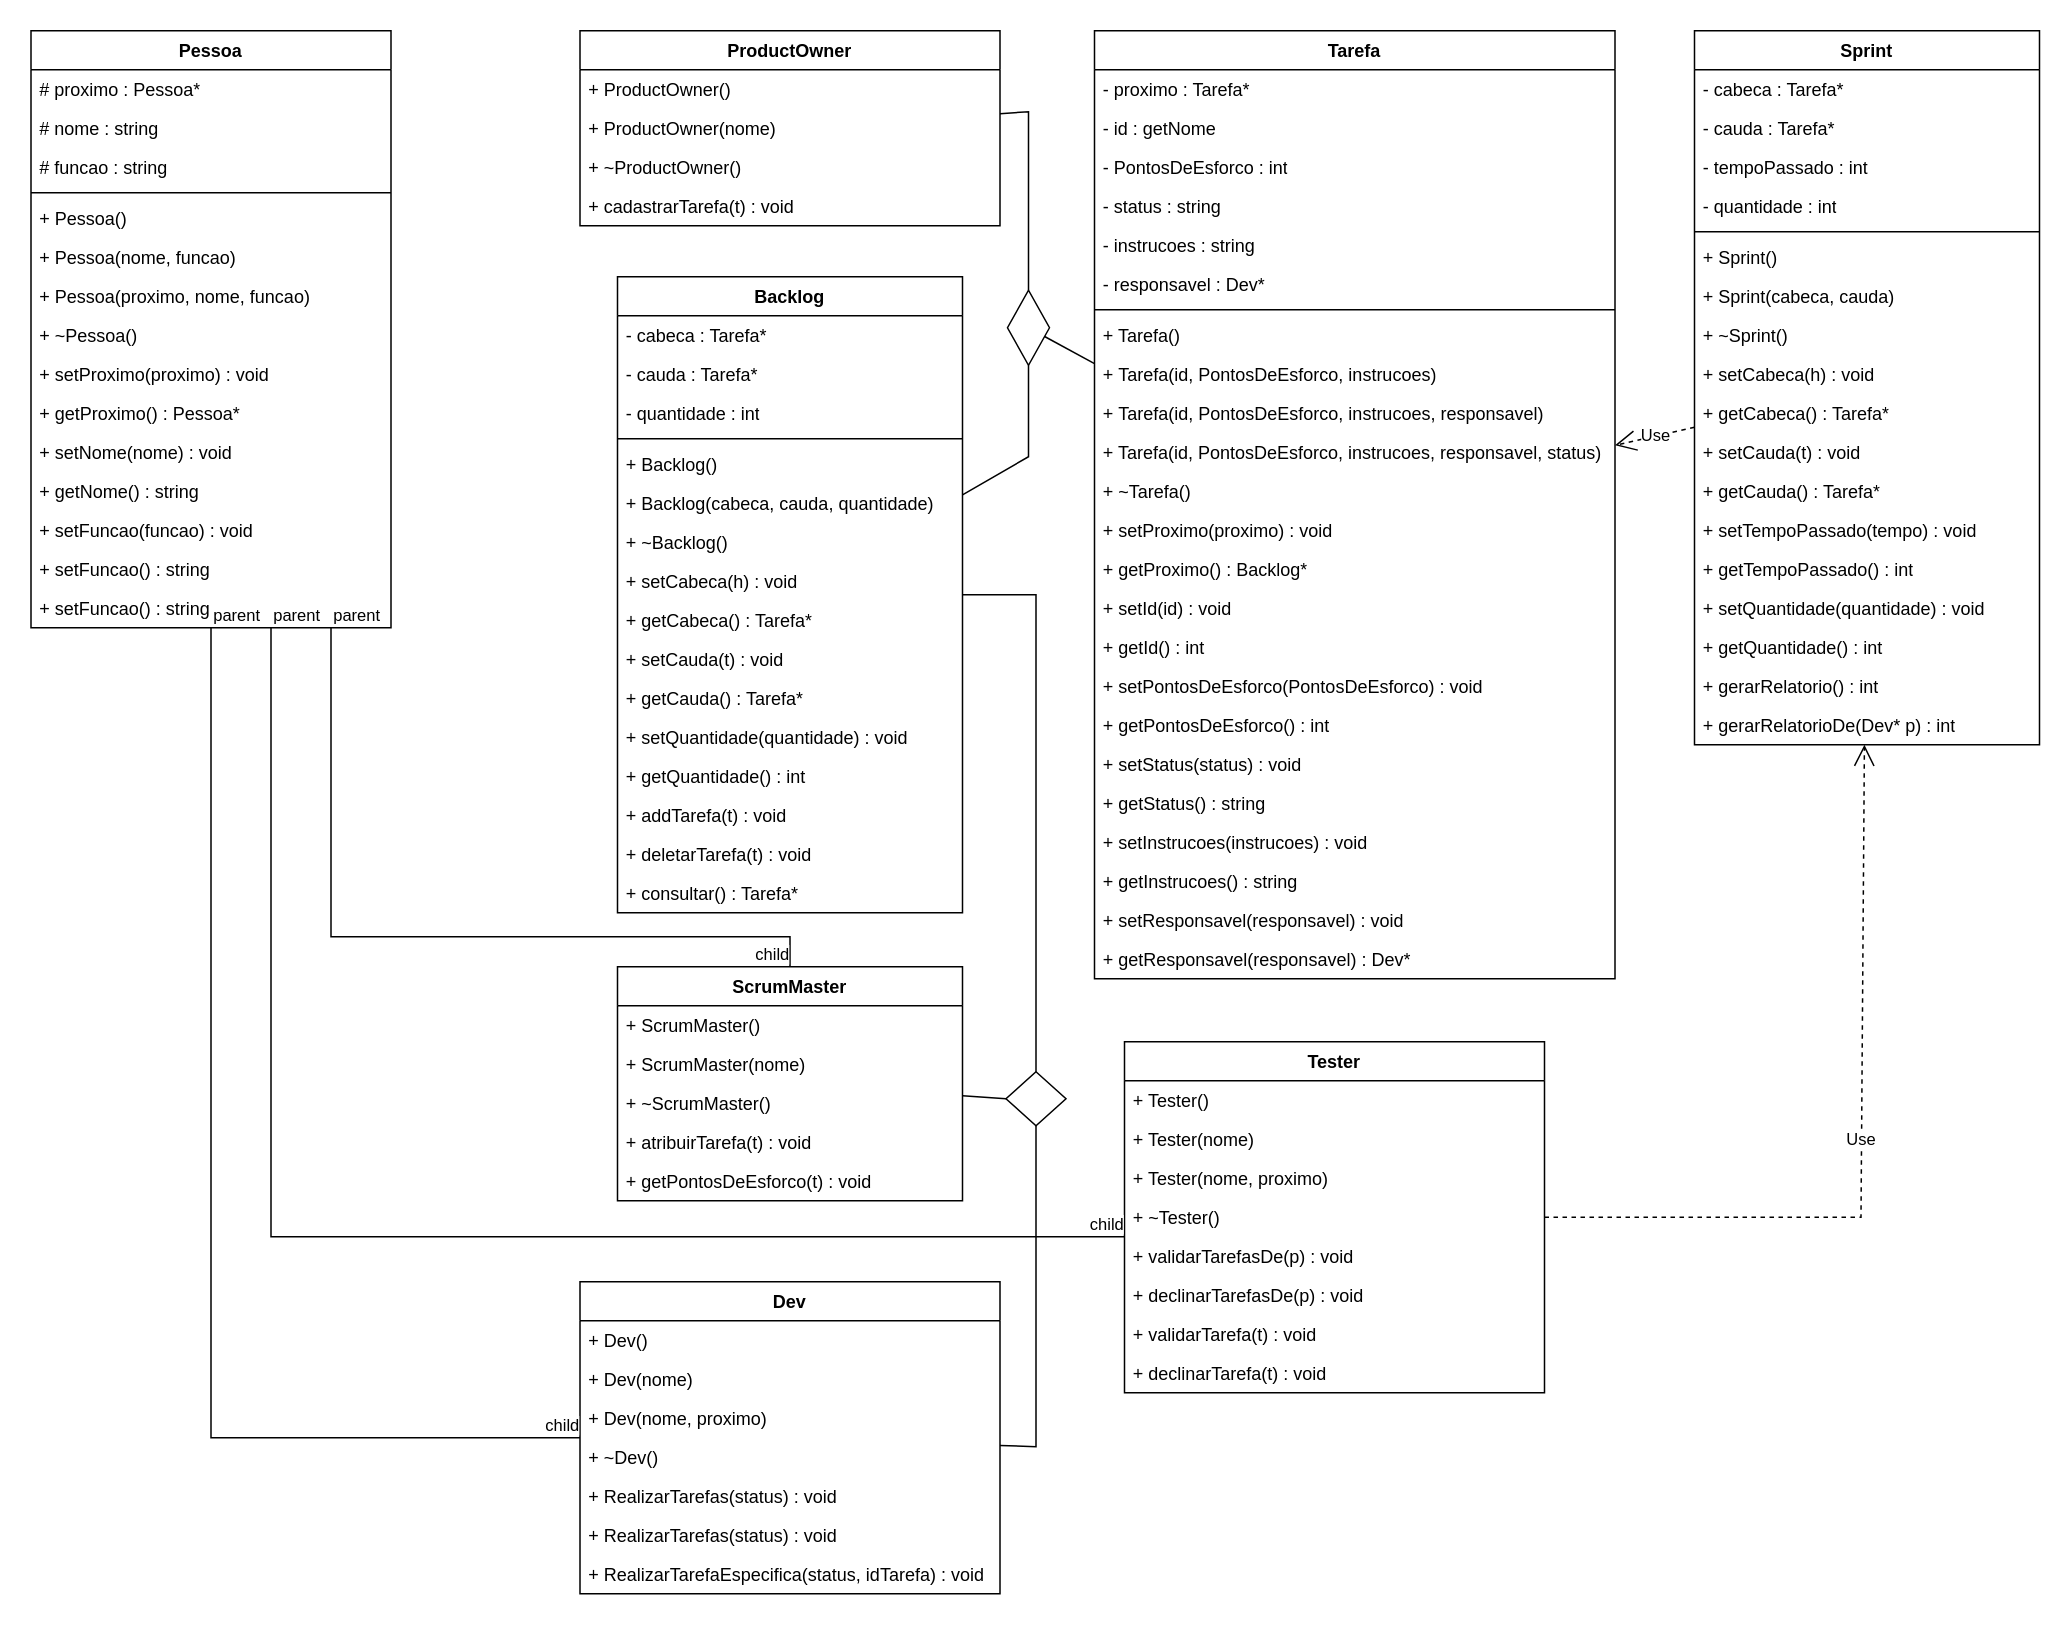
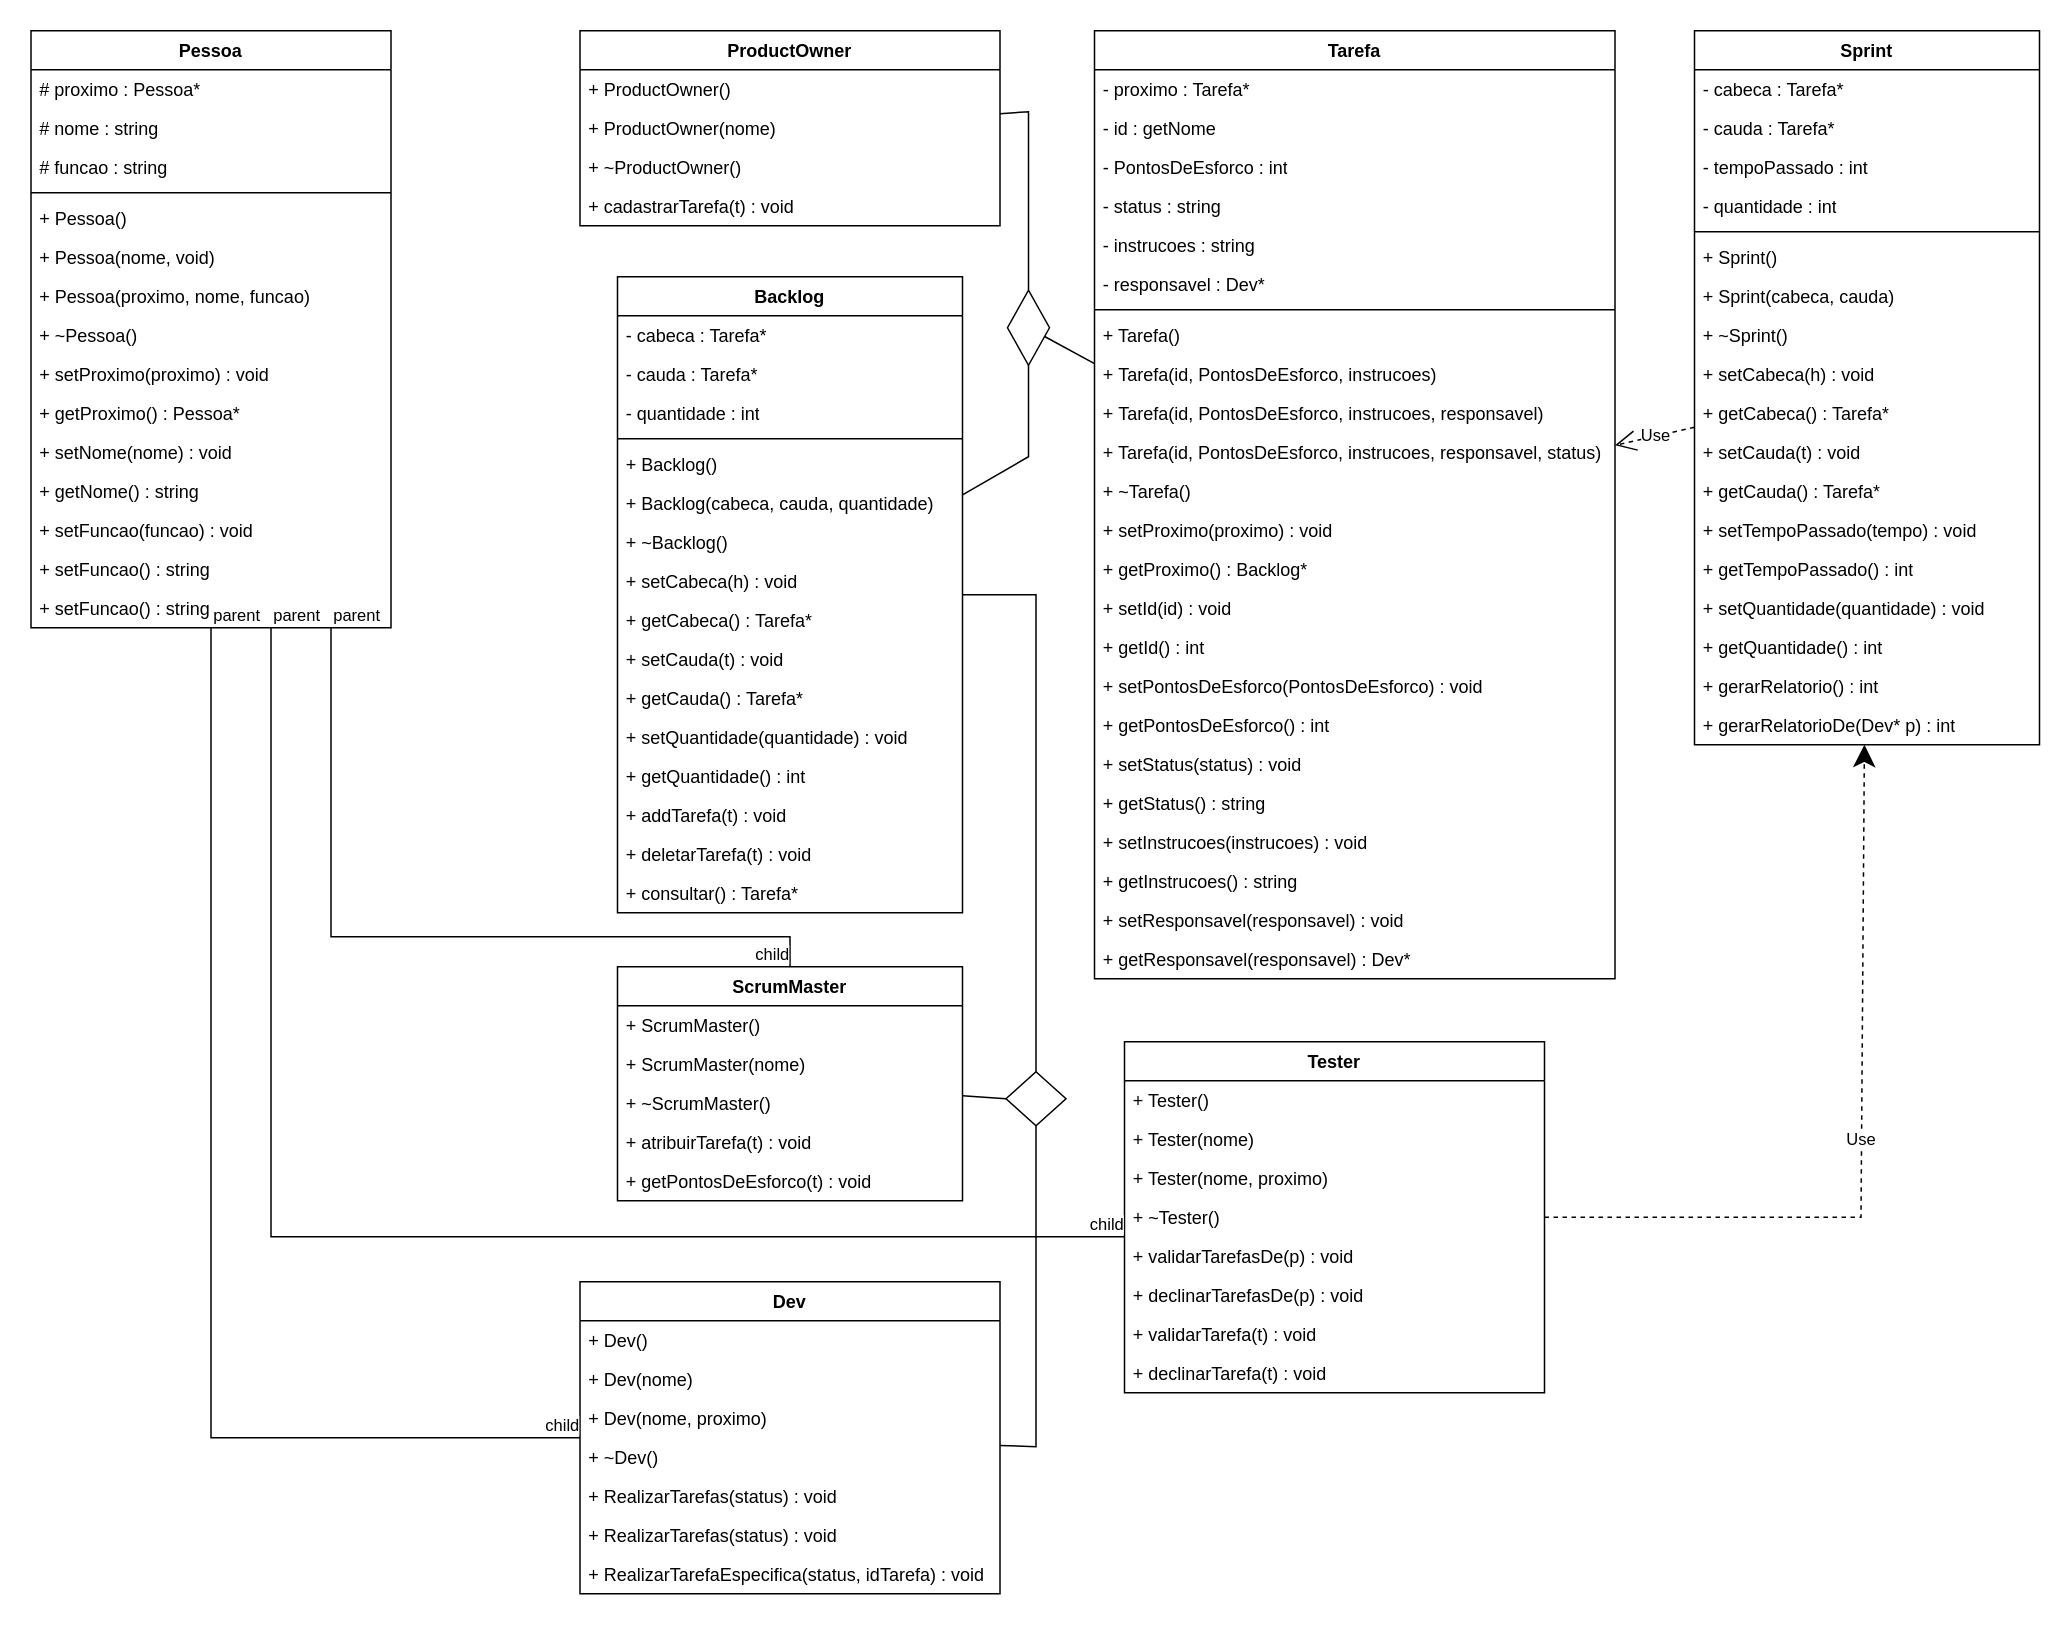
(144, 259) -> (131, 259)
(1864, 756) -> (1864, 763)
